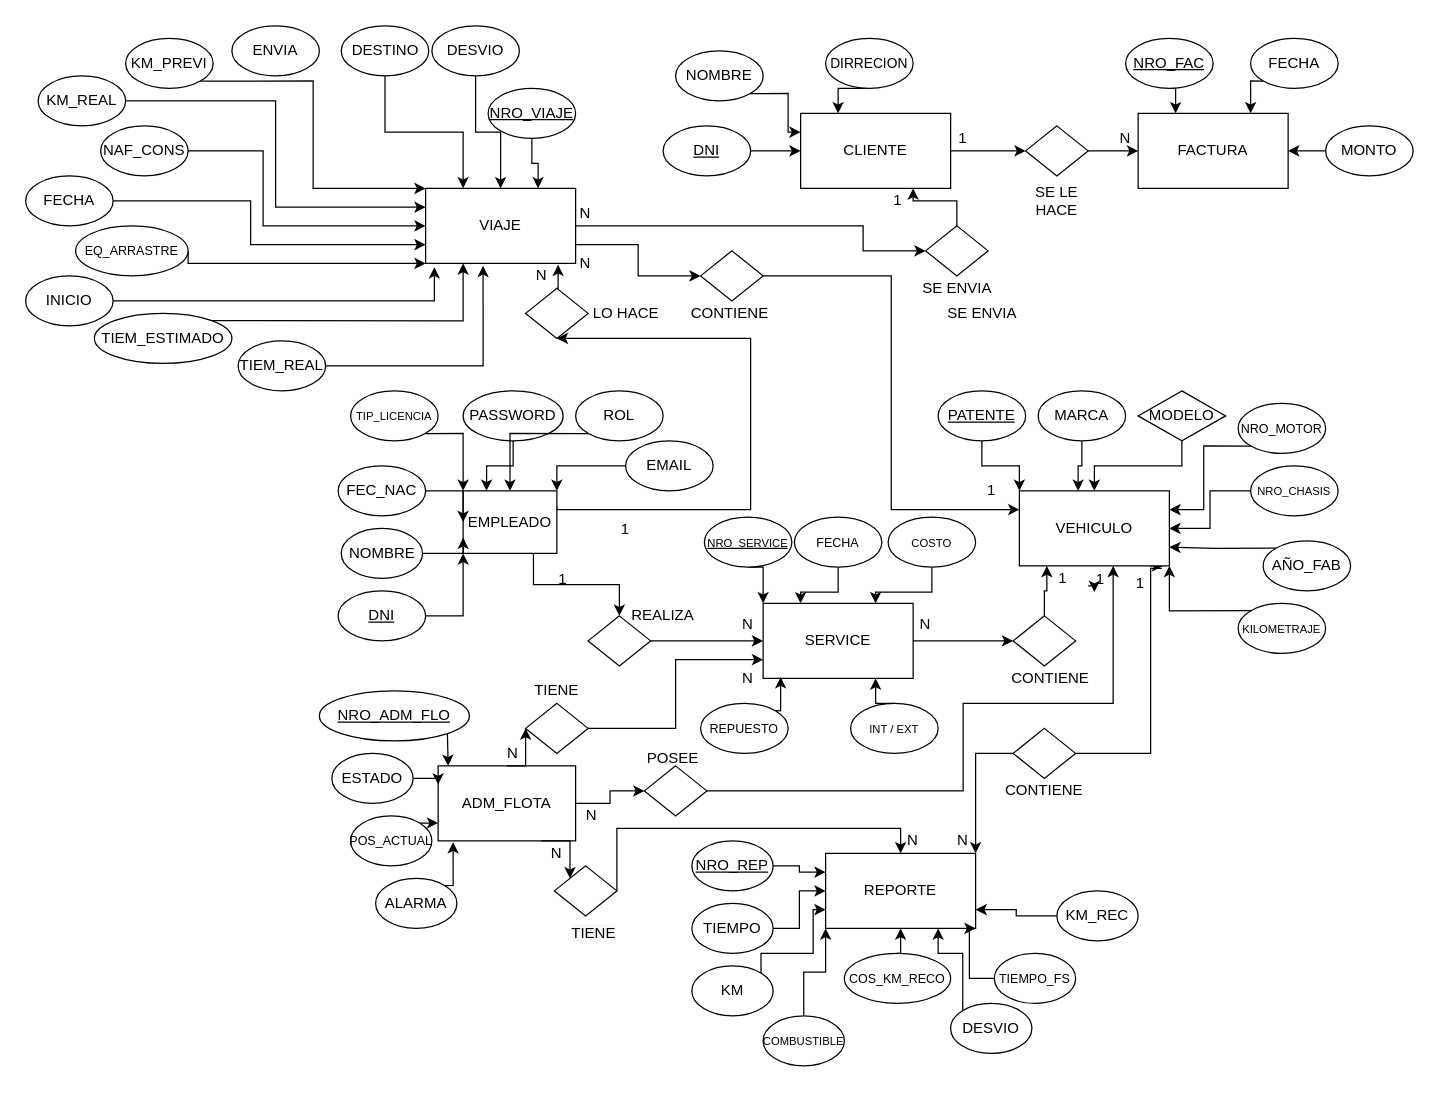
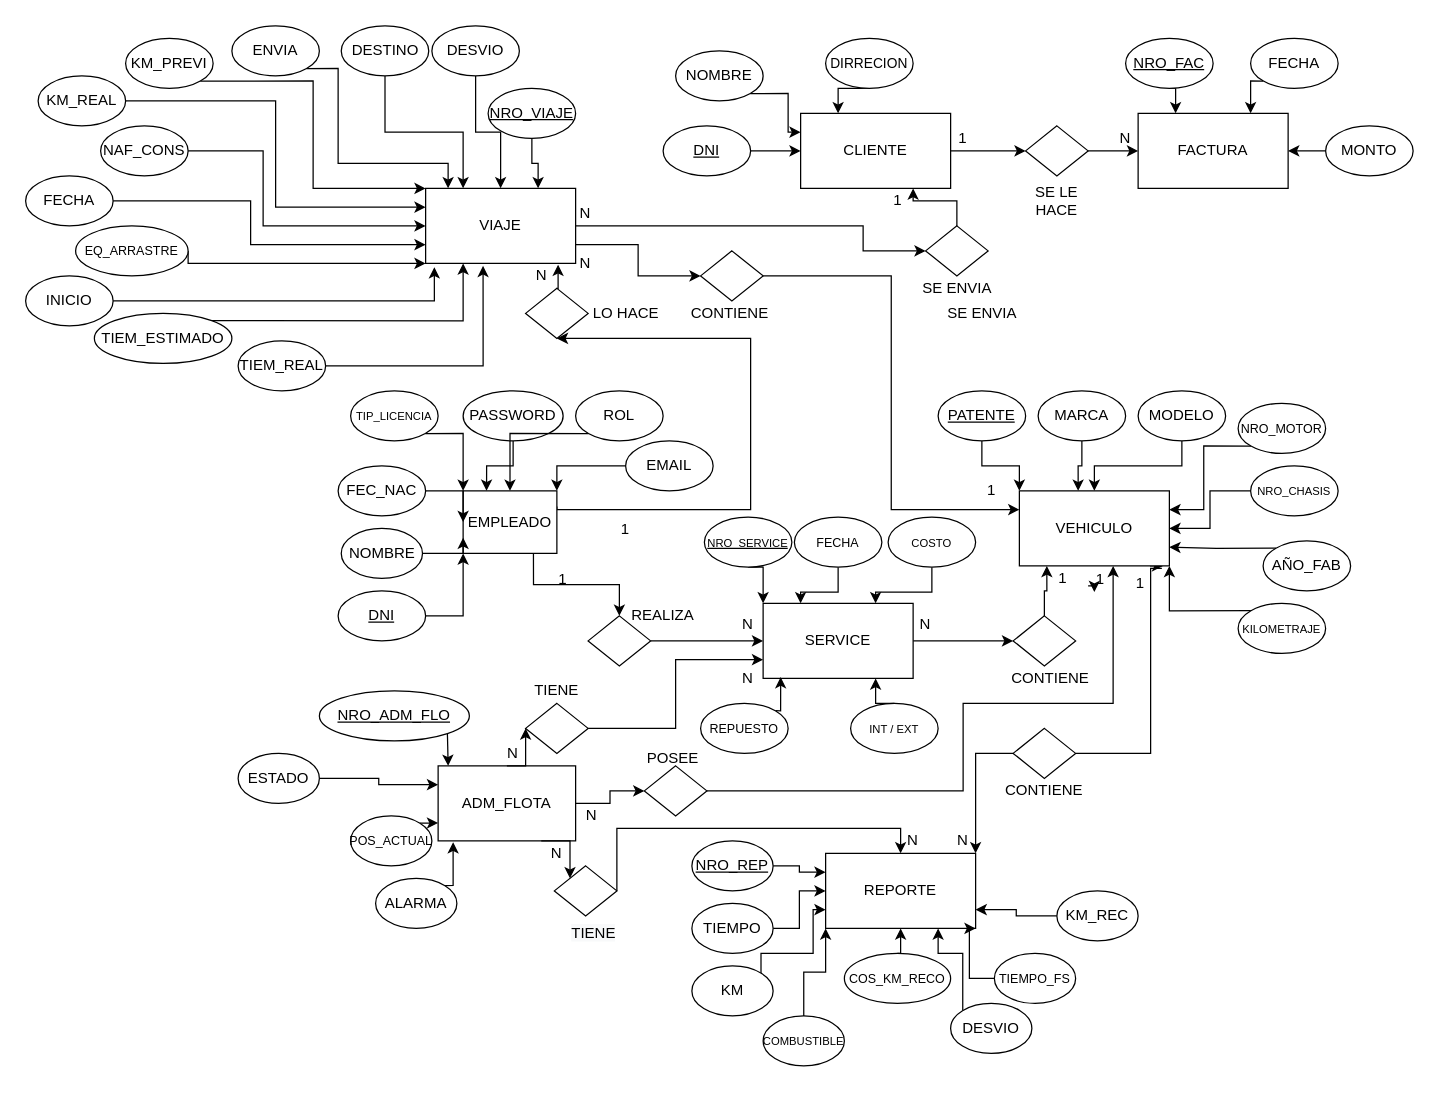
none -> (339, 163)
(1182, 416) -> (1182, 416)
(373, 778) -> (279, 778)
